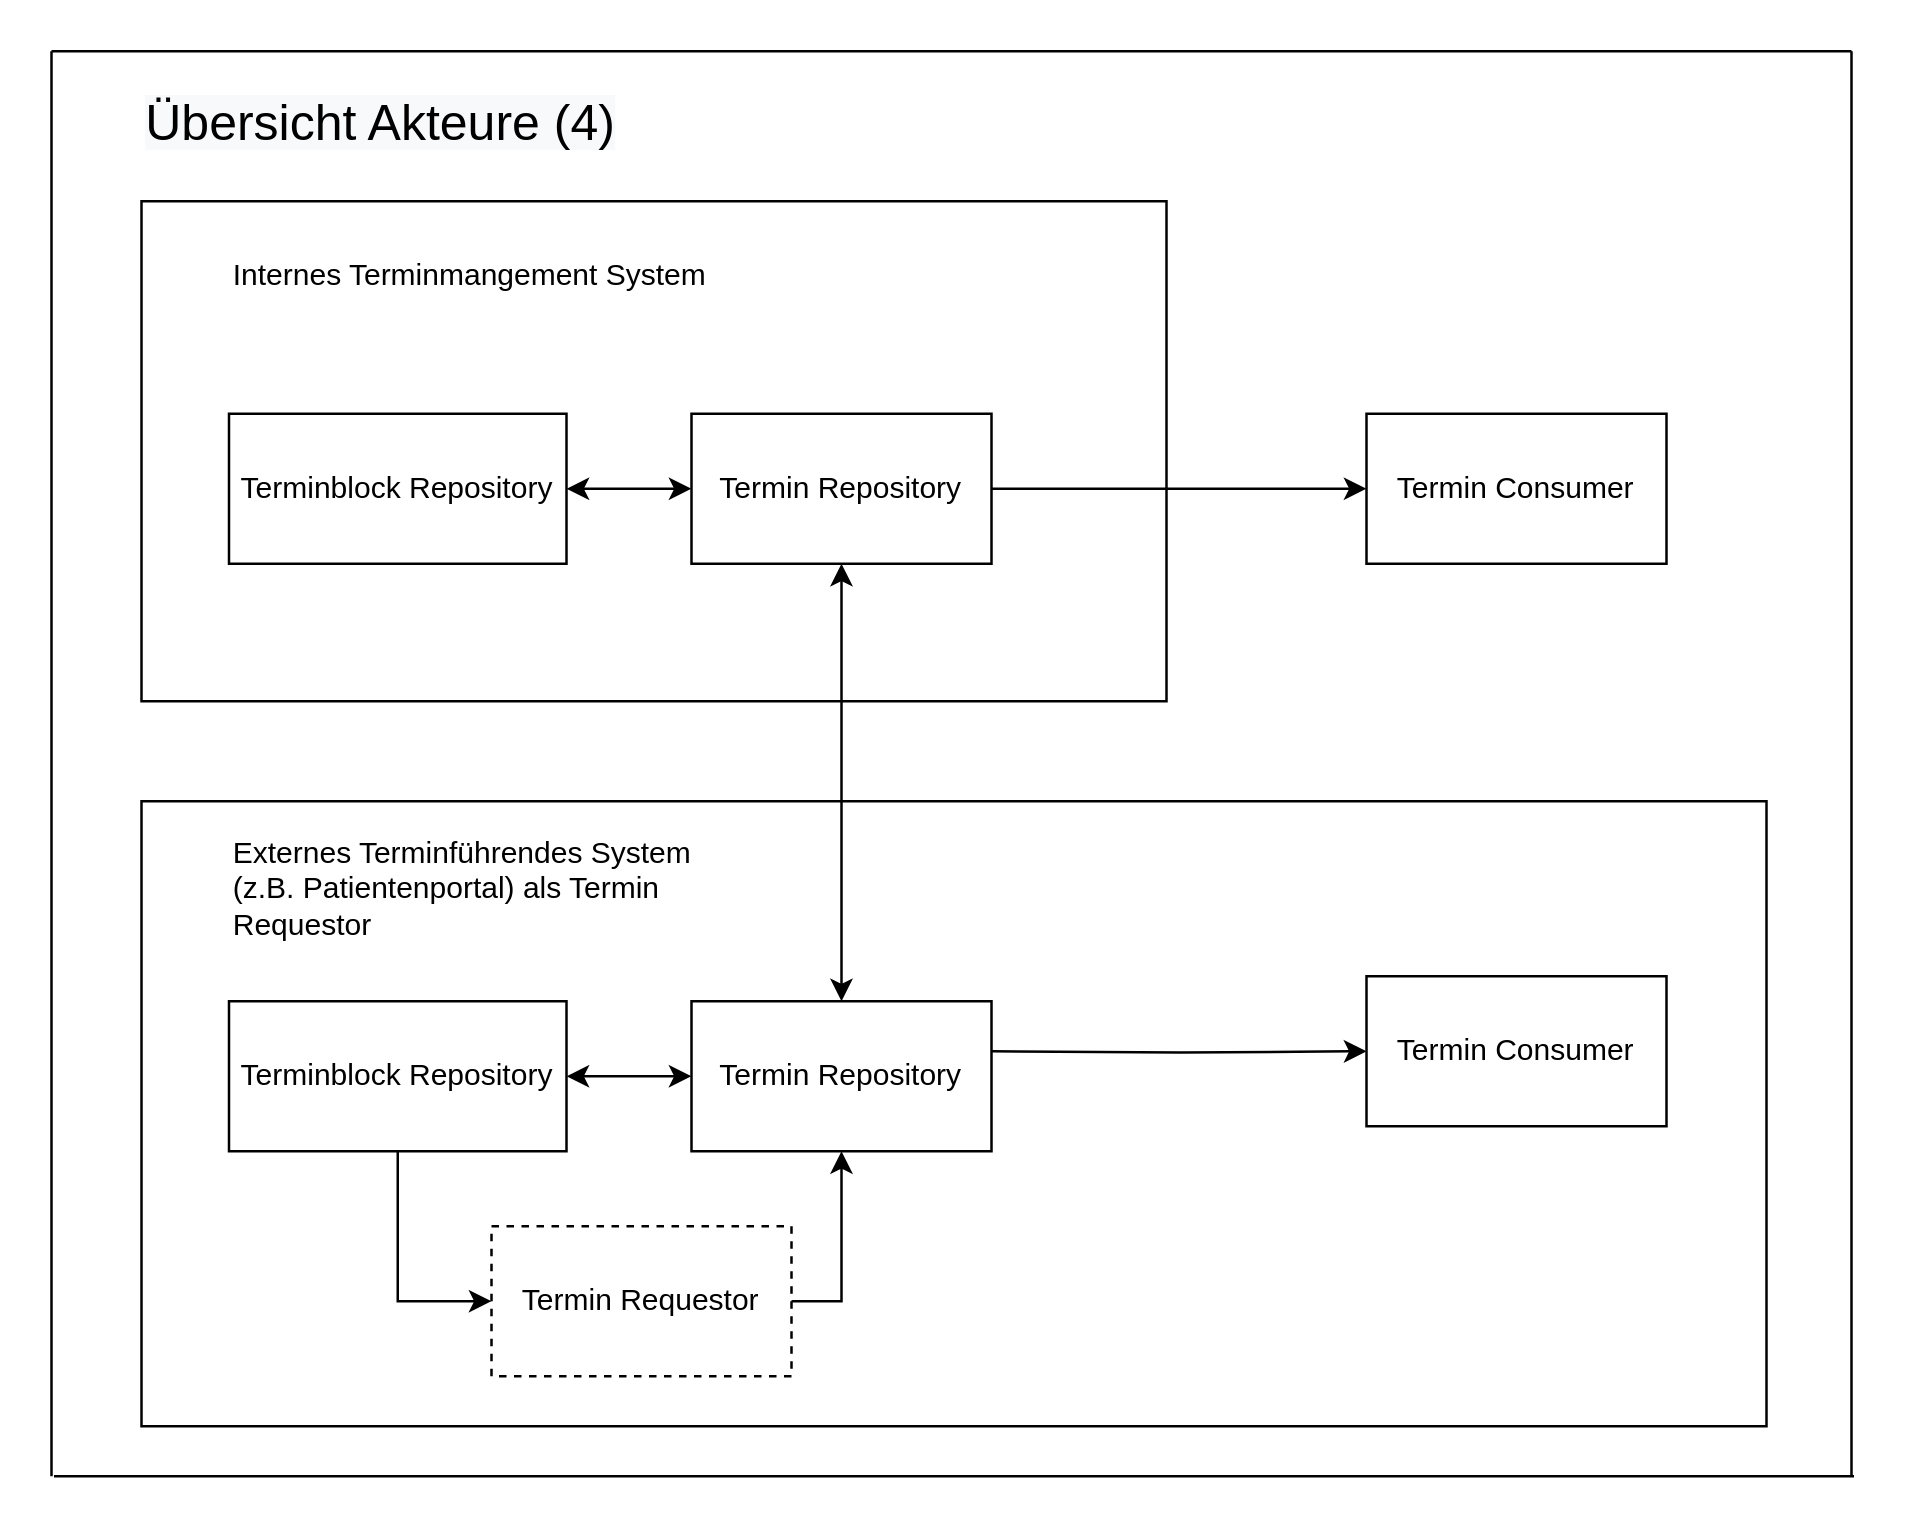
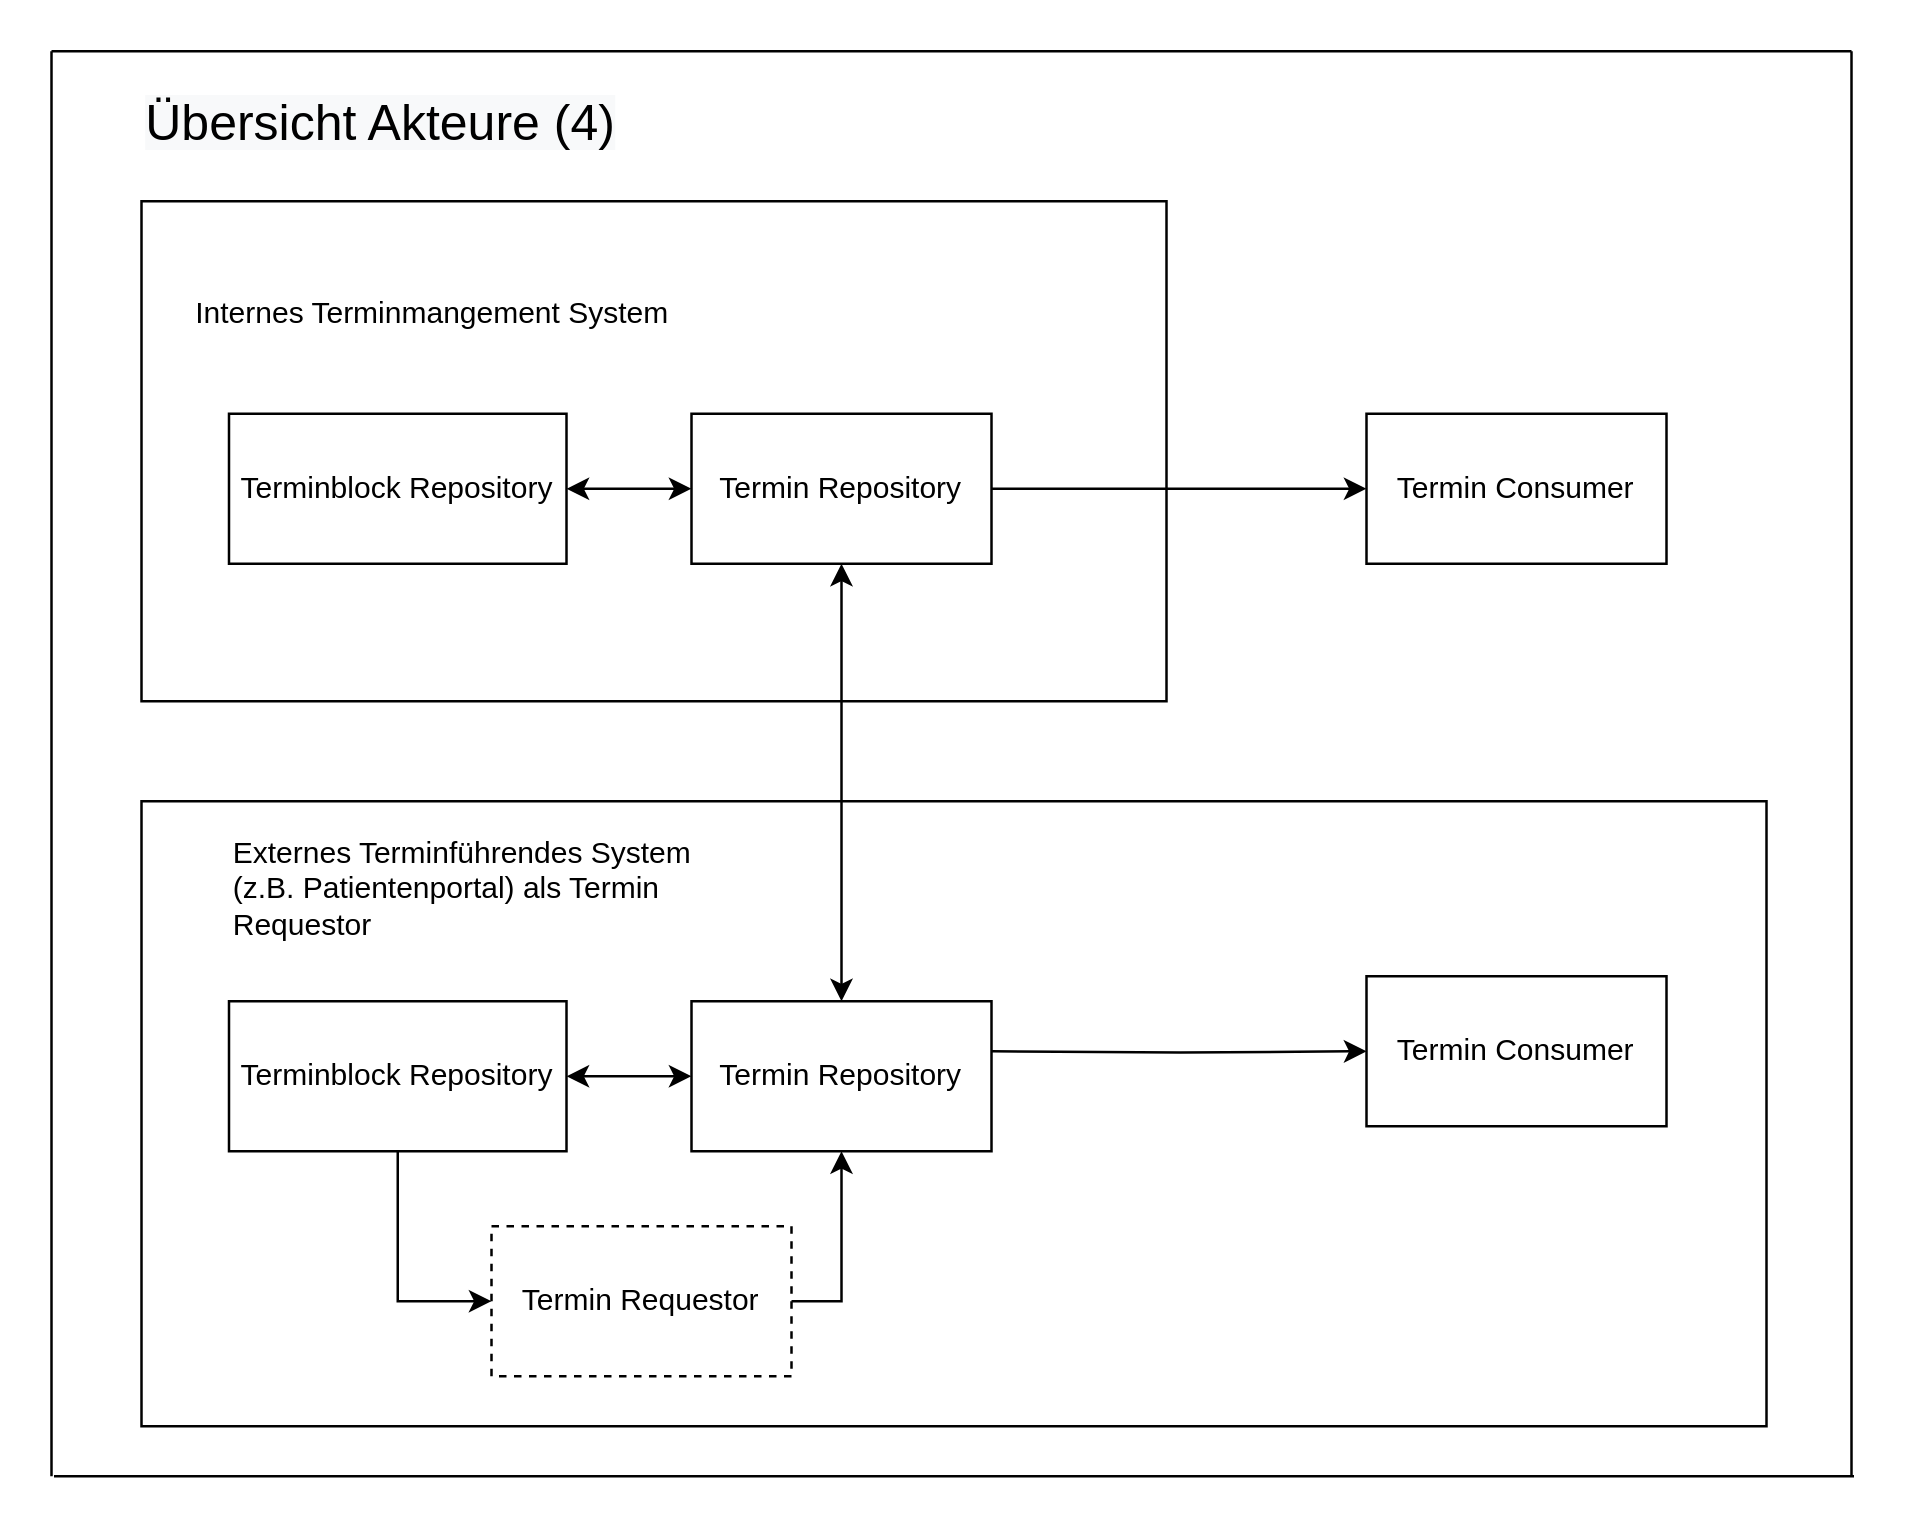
(491, 276) -> (454, 314)
